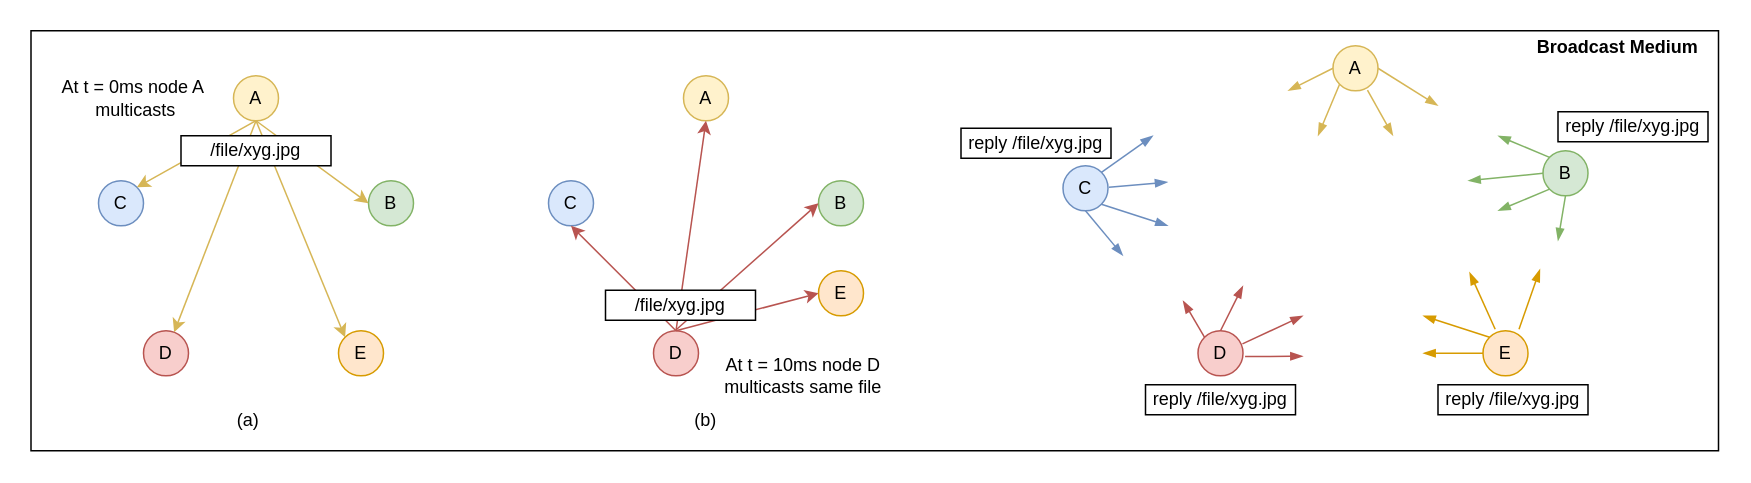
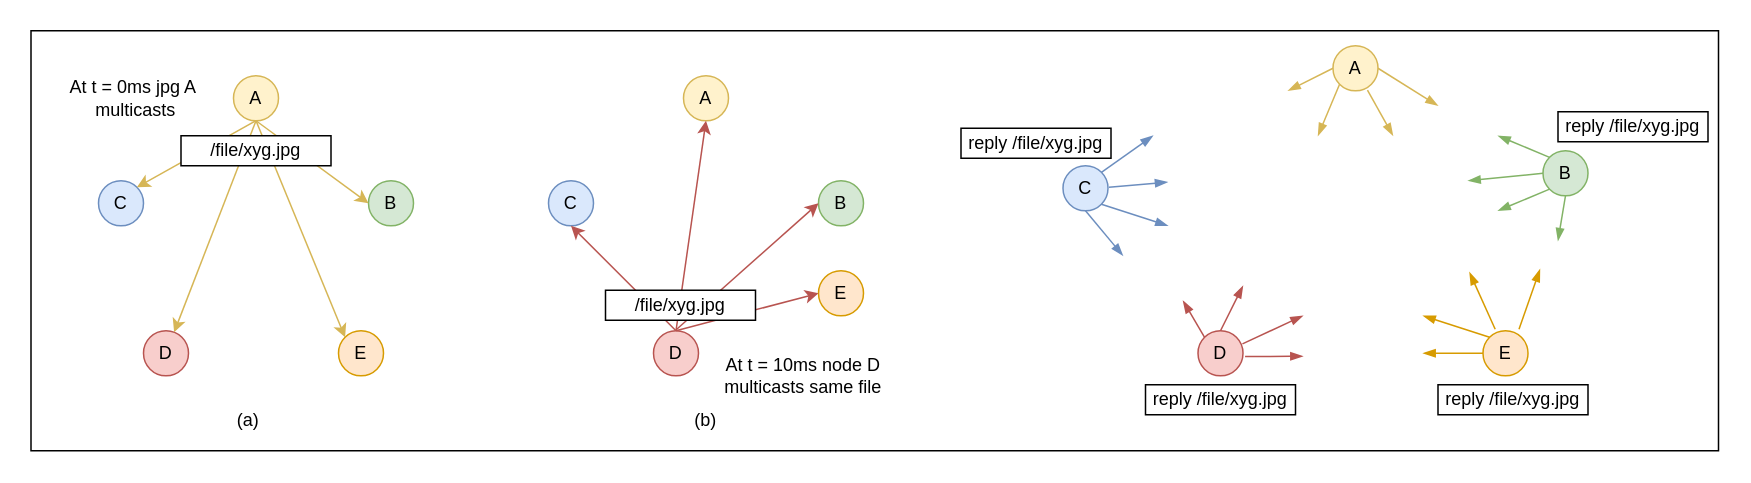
(1618, 47) -> none
(136, 98) -> (136, 98)
